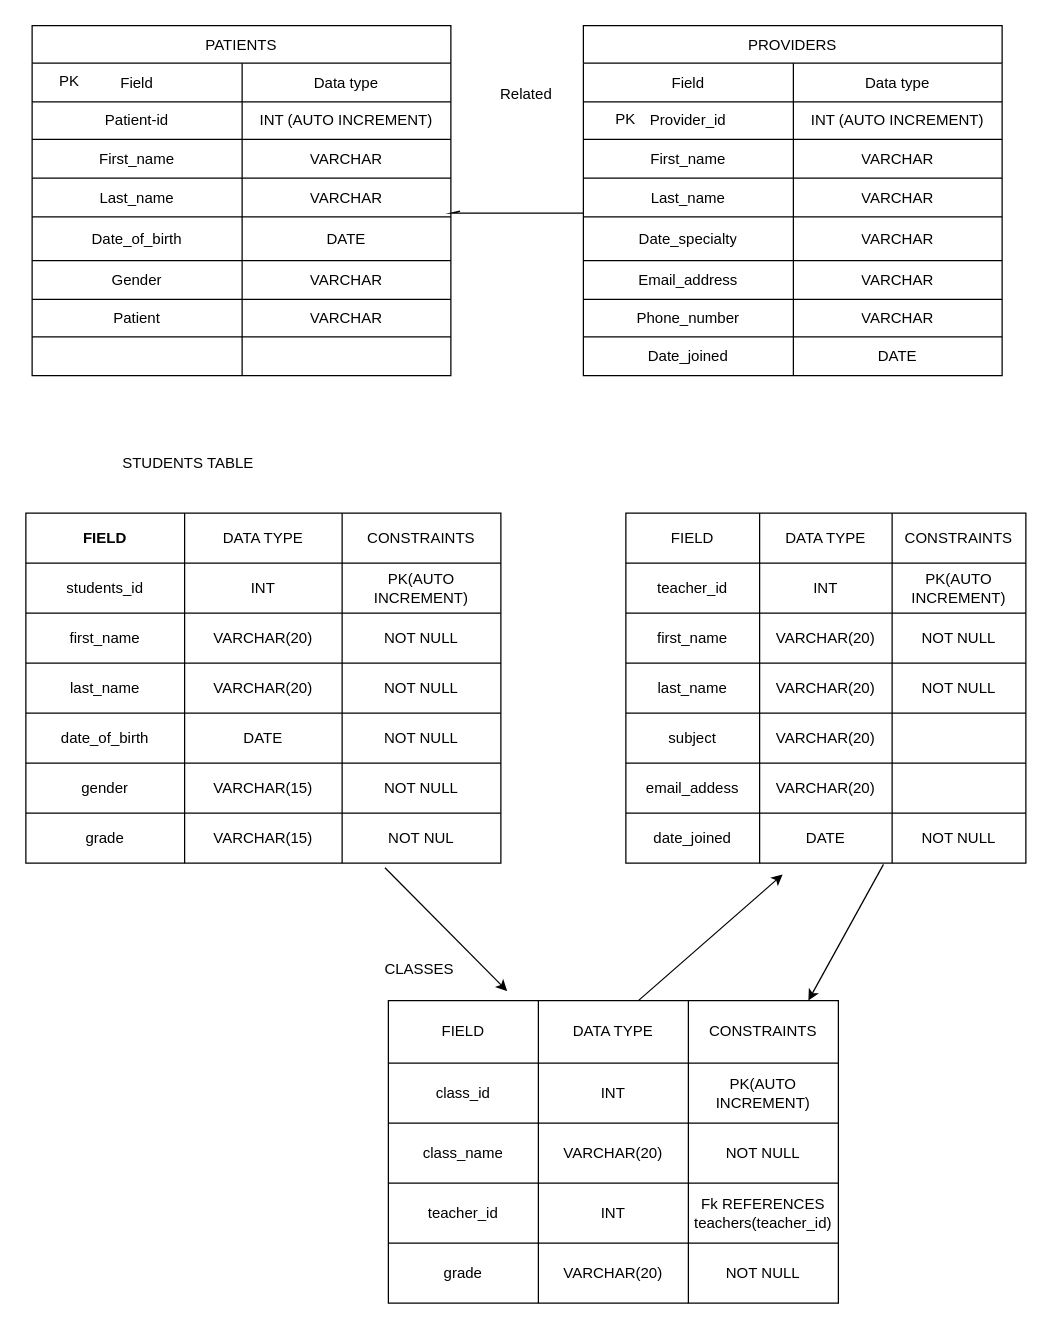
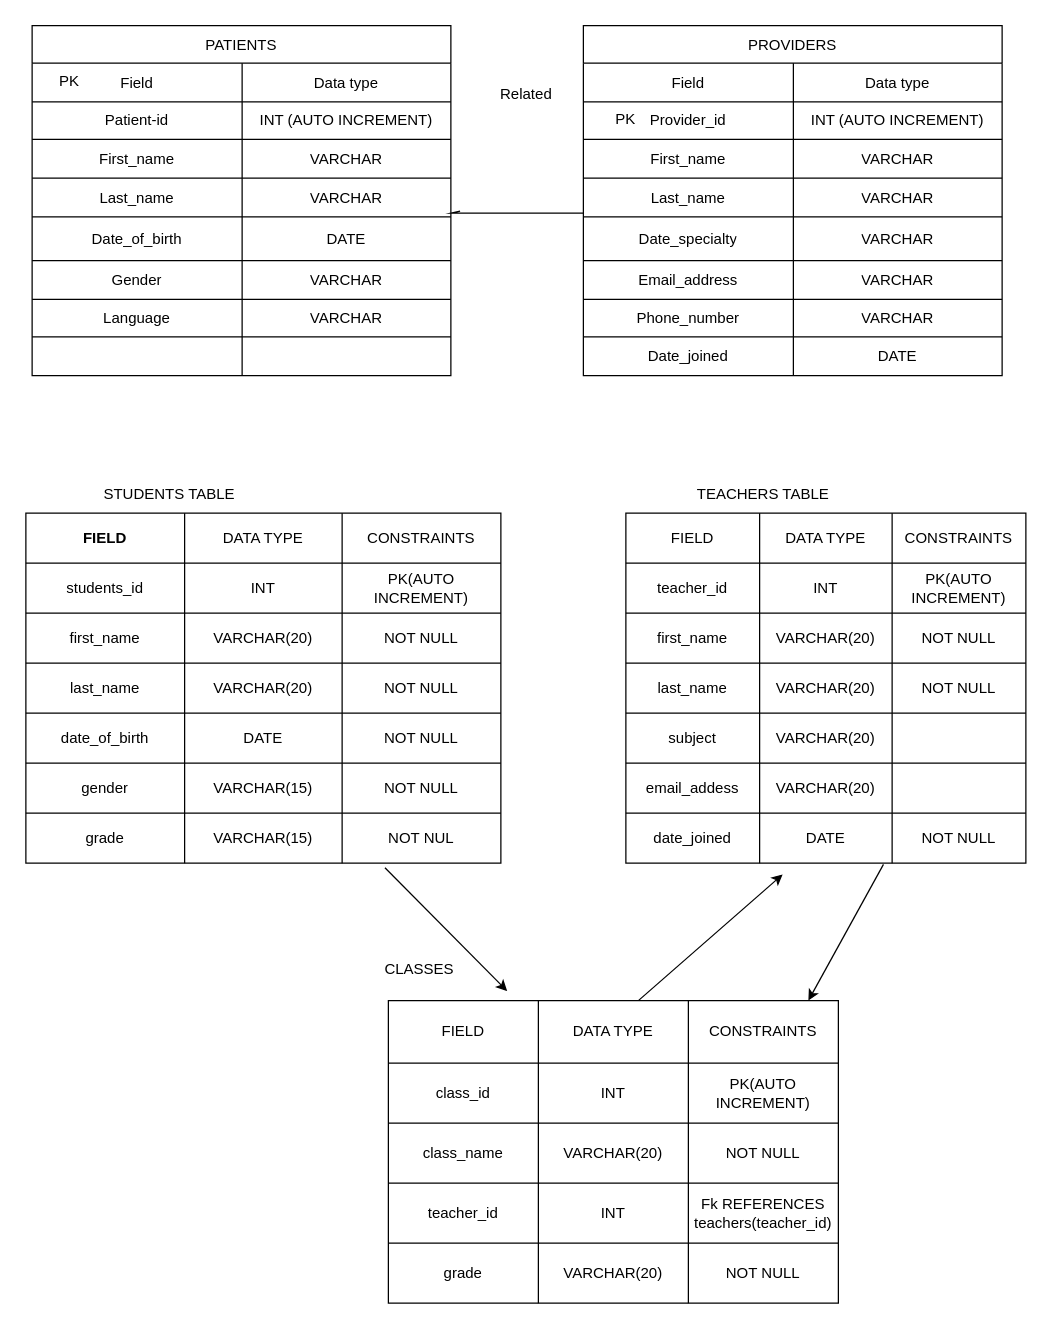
(137, 318) -> (137, 318)
(188, 463) -> (169, 494)
none -> (763, 494)
